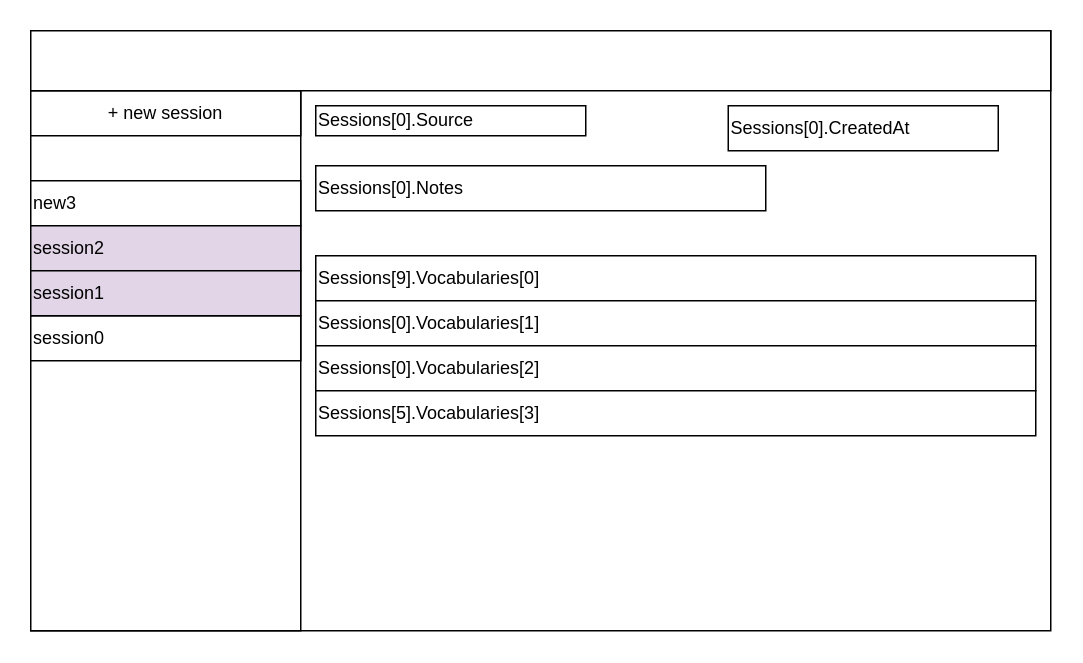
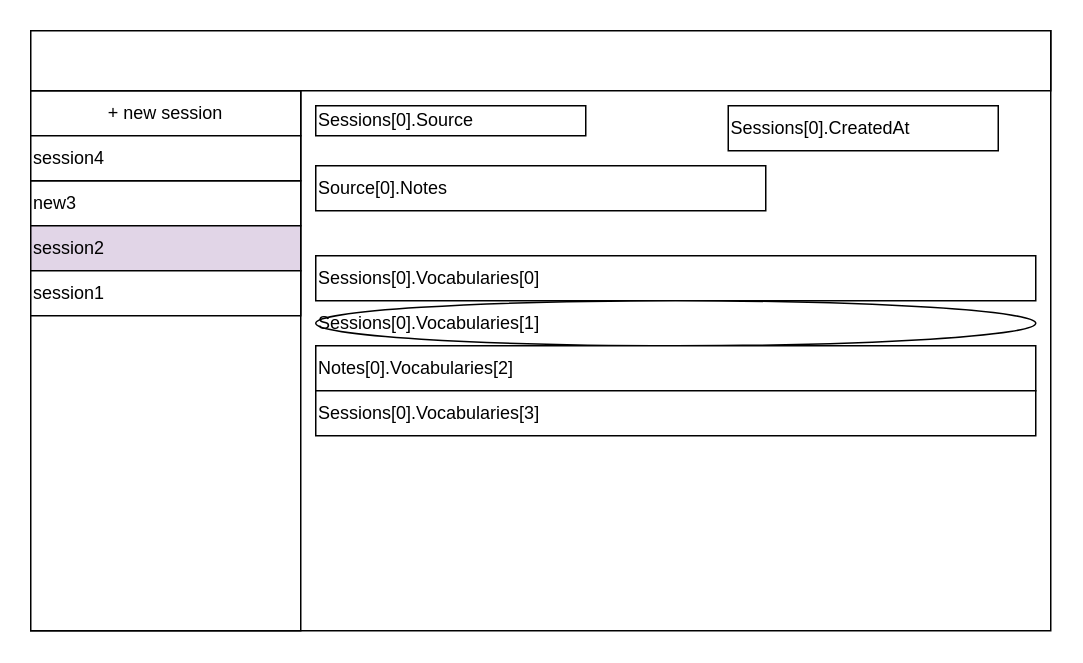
none -> (166, 158)
(400, 188) -> (392, 188)
(445, 278) -> (445, 278)
(166, 293) -> (166, 293)
(676, 323) -> (676, 323)
(166, 338) -> none
(445, 368) -> (433, 368)
(445, 413) -> (445, 413)
